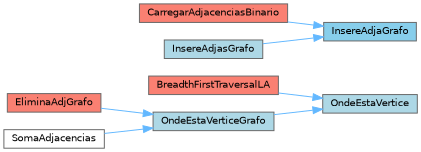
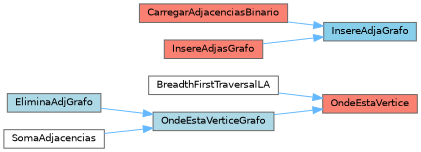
(214, 49) -> (214, 49)
(214, 85) -> (214, 85)
(54, 103) -> (54, 103)
(370, 104) -> (370, 104)
